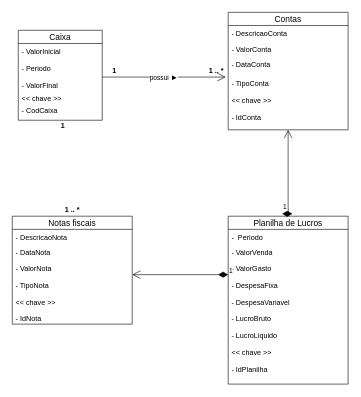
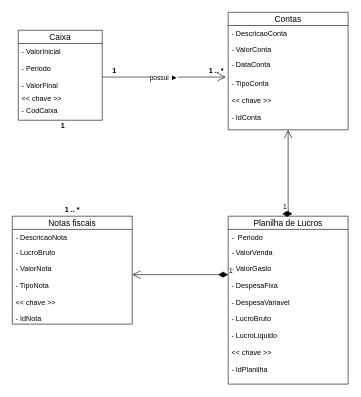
(35, 253) -> (39, 253)
